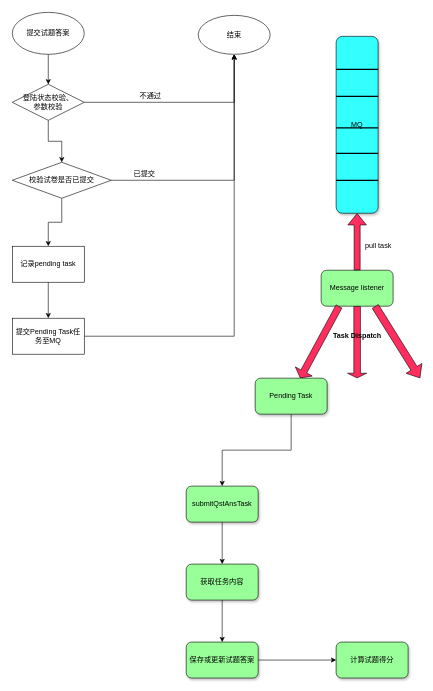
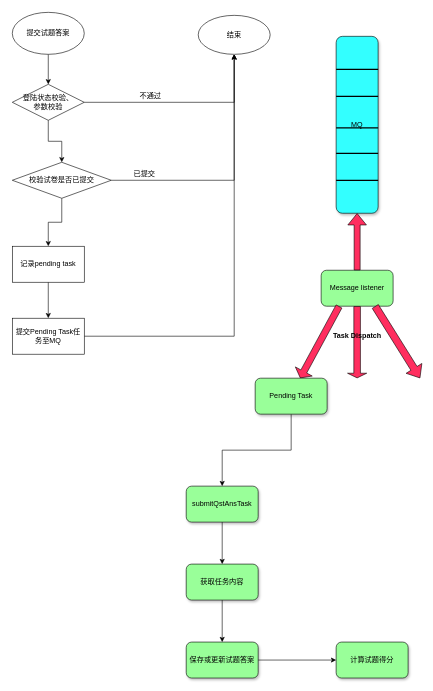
(378, 246) -> none
